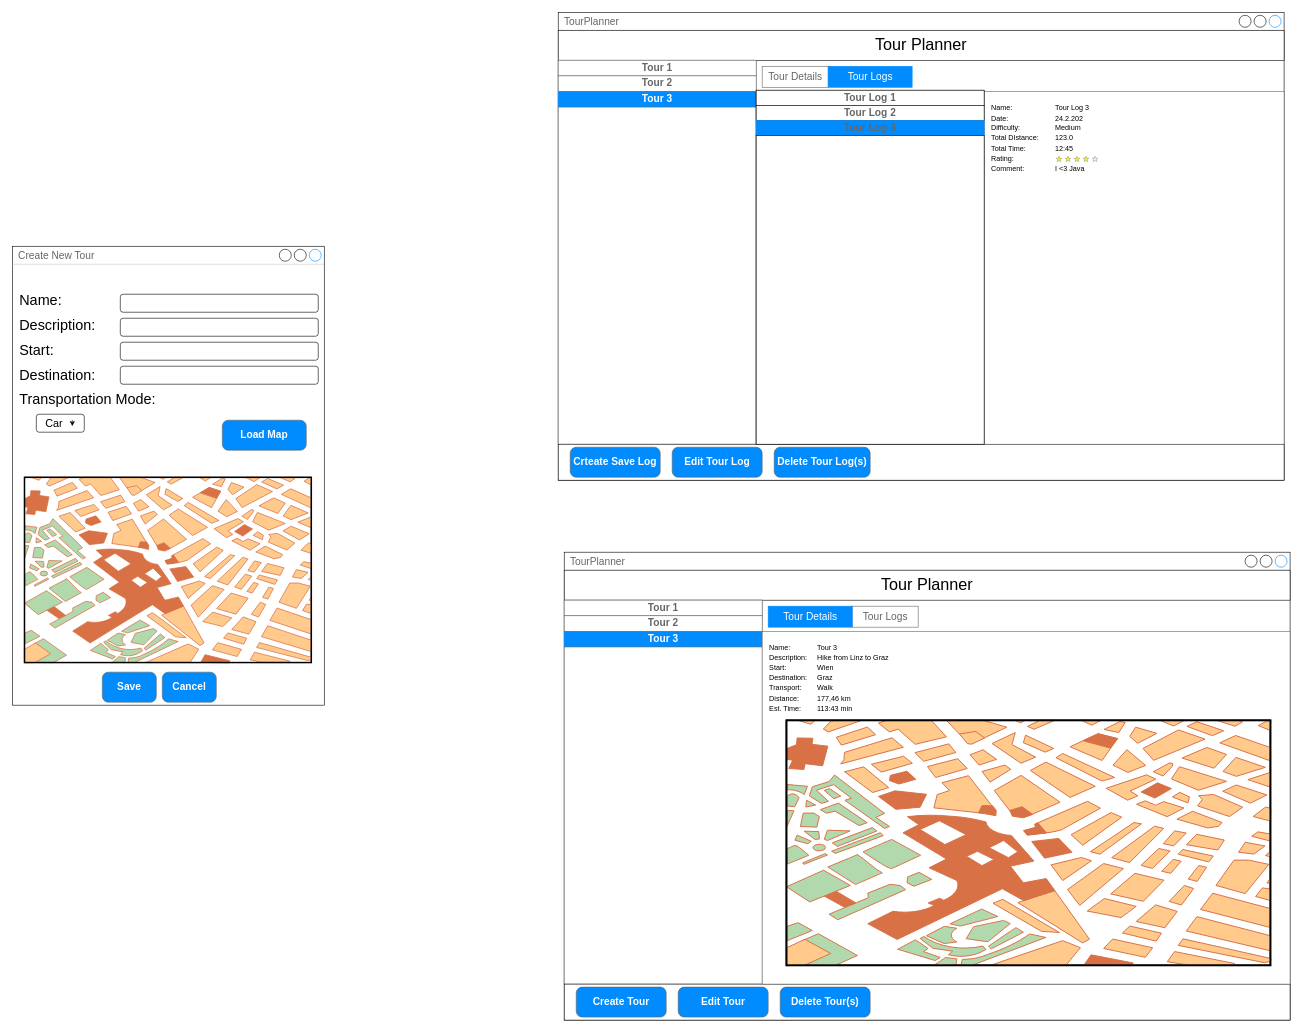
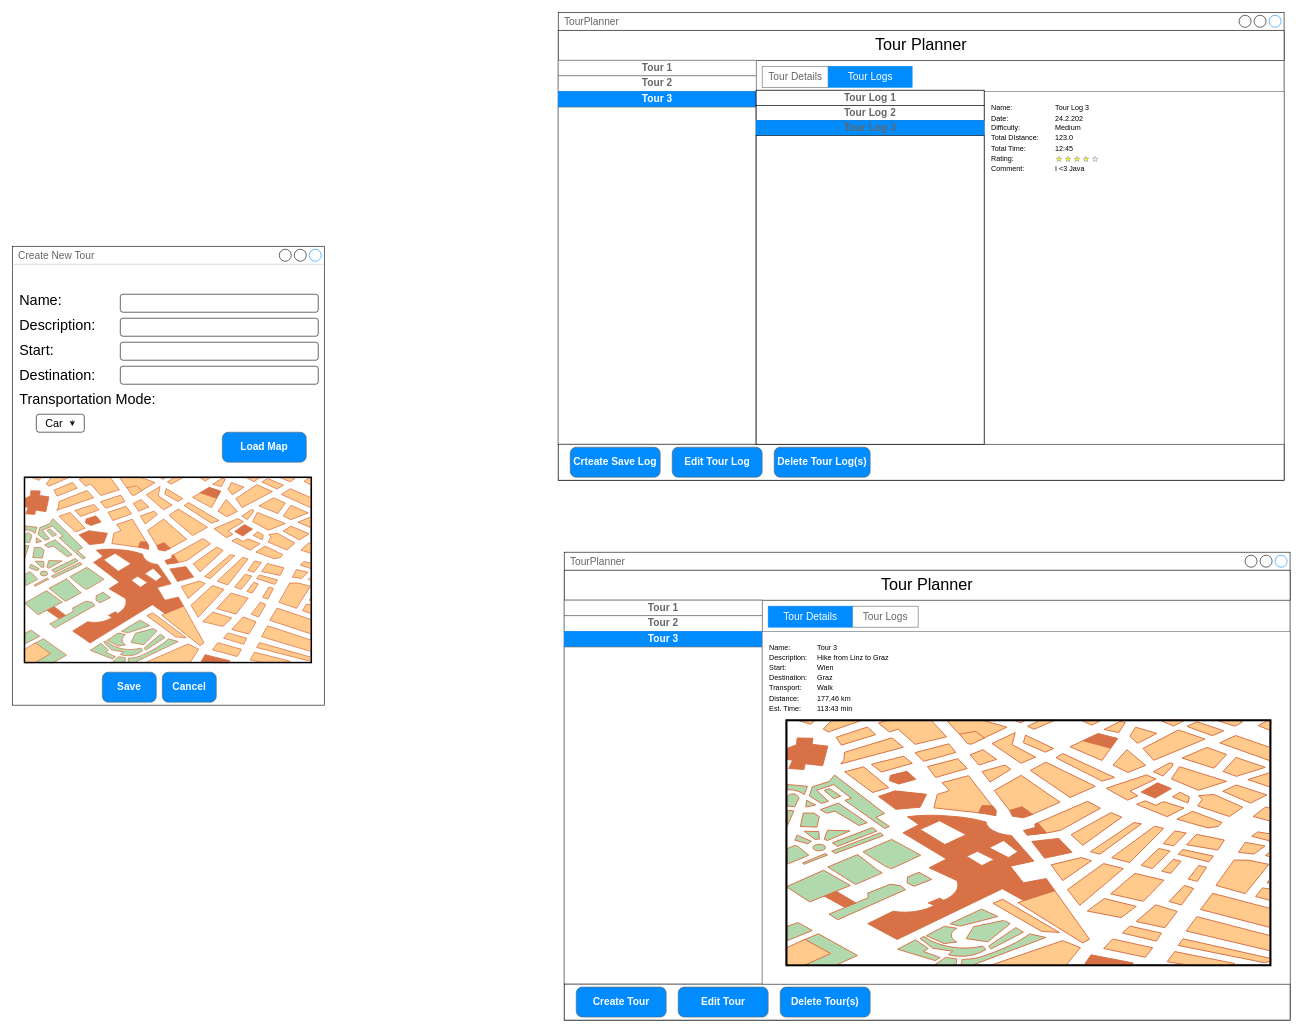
(264, 435) -> (264, 447)
